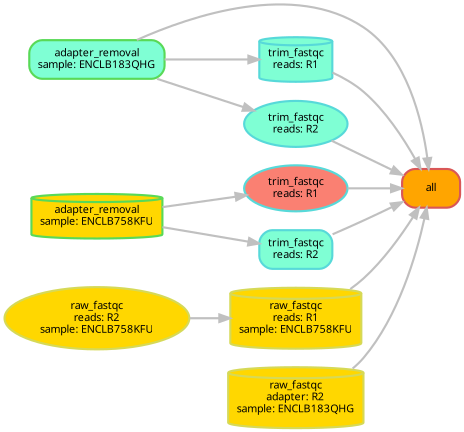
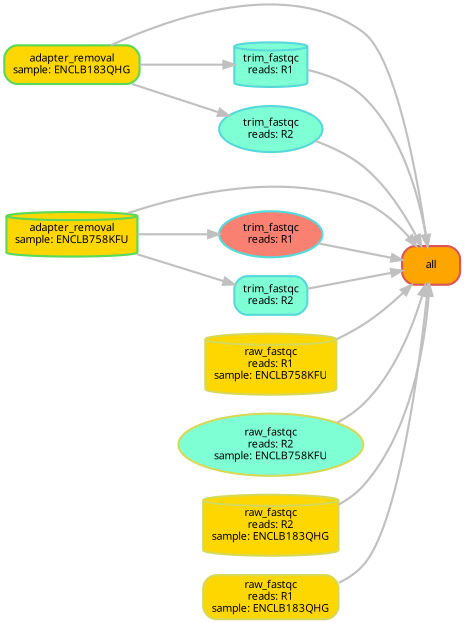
(97, 59) -> (72, 65)
none -> (274, 187)
(97, 318) -> (271, 445)
(205, 318) -> (391, 367)
(296, 398) -> (271, 525)
none -> (271, 597)
